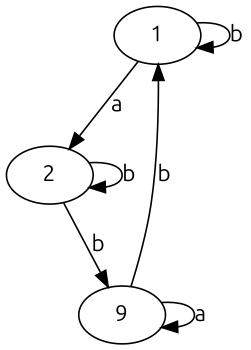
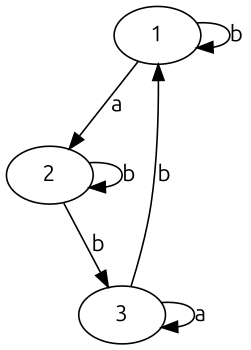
(122, 315) -> (122, 315)
